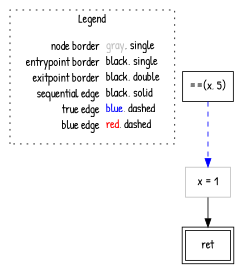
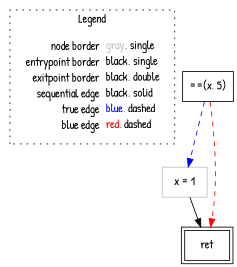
none -> (215, 160)
